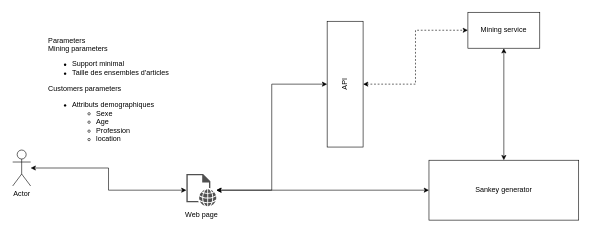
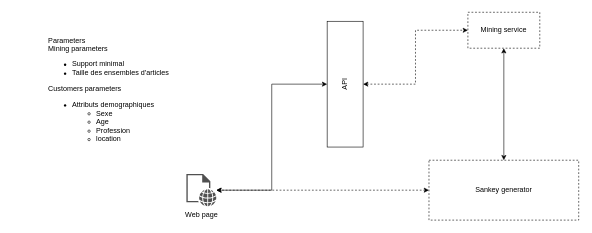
(504, 30) -> (504, 30)
(21, 168) -> none
(108, 179) -> none
(349, 191) -> (349, 191)
(504, 191) -> (504, 191)
